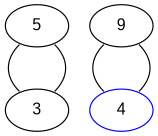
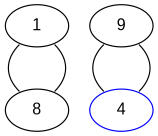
(37, 26) -> (37, 26)
(37, 110) -> (37, 110)
